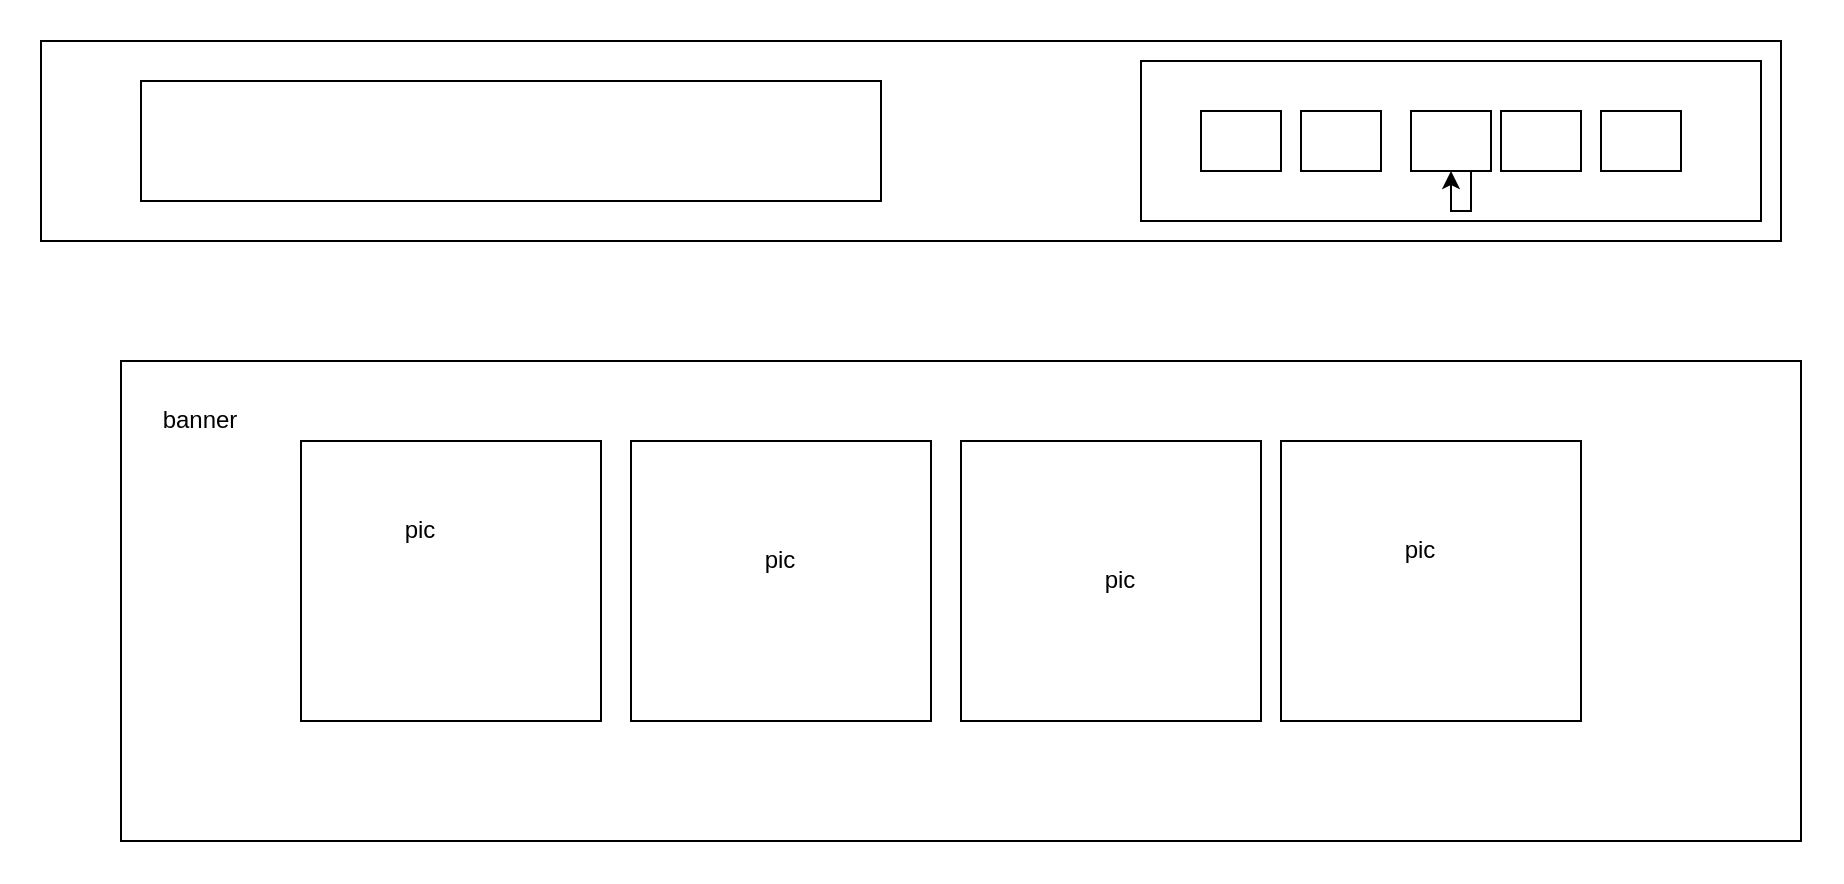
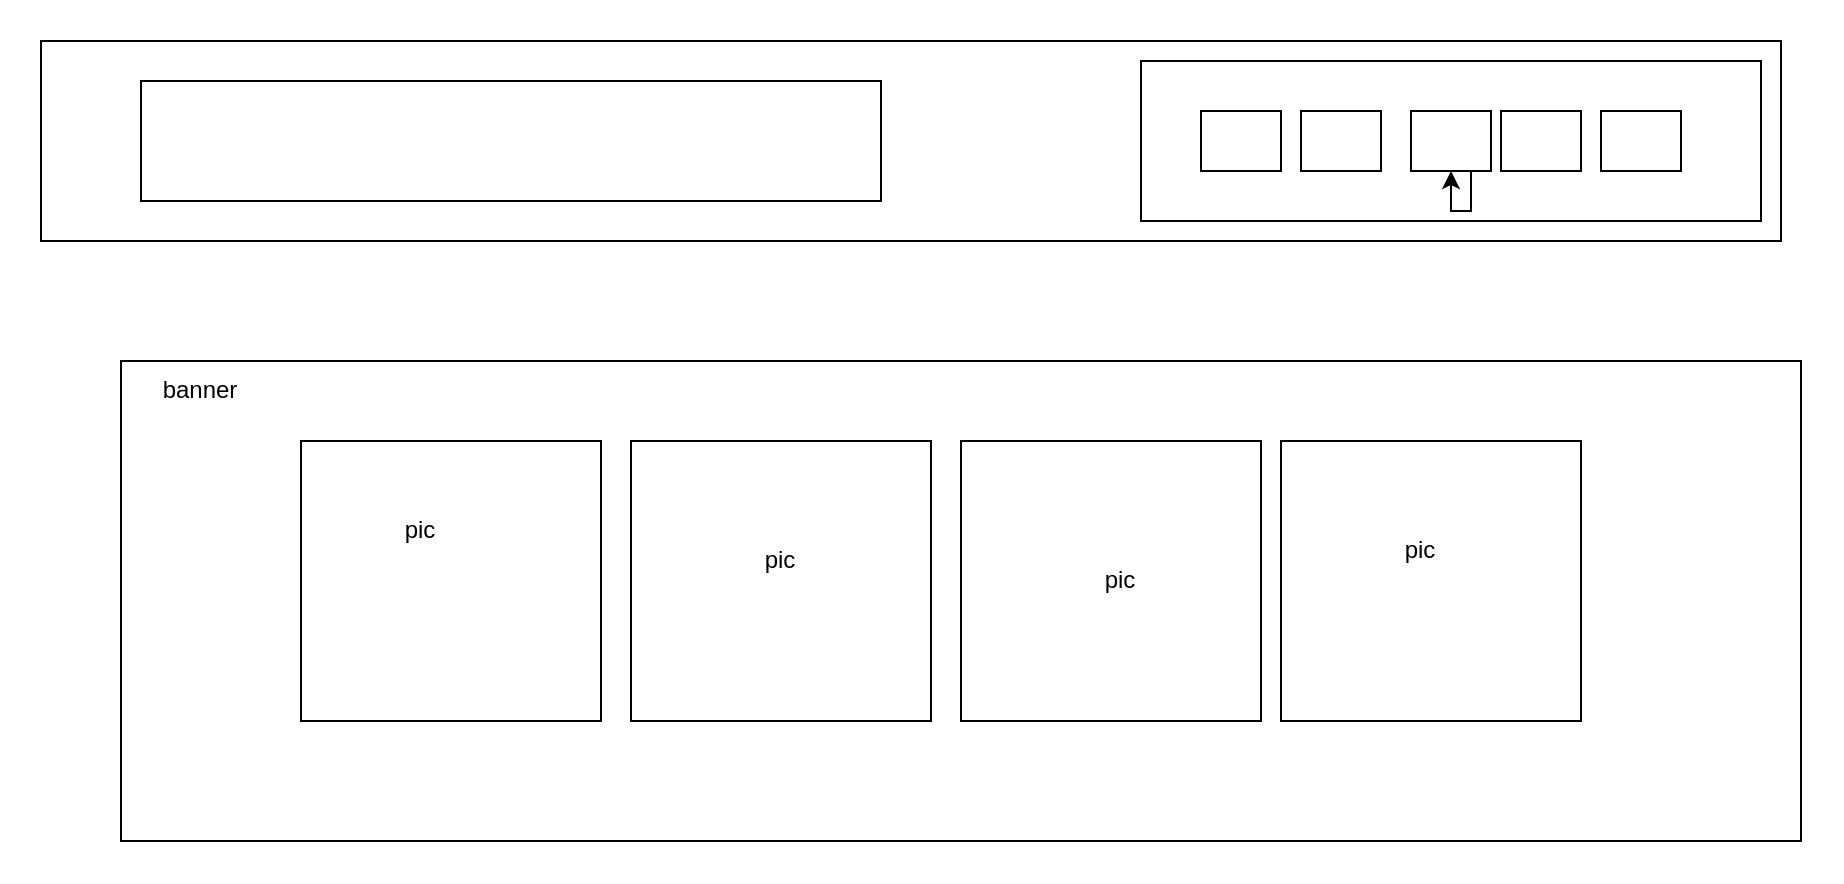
(201, 421) -> (201, 391)
